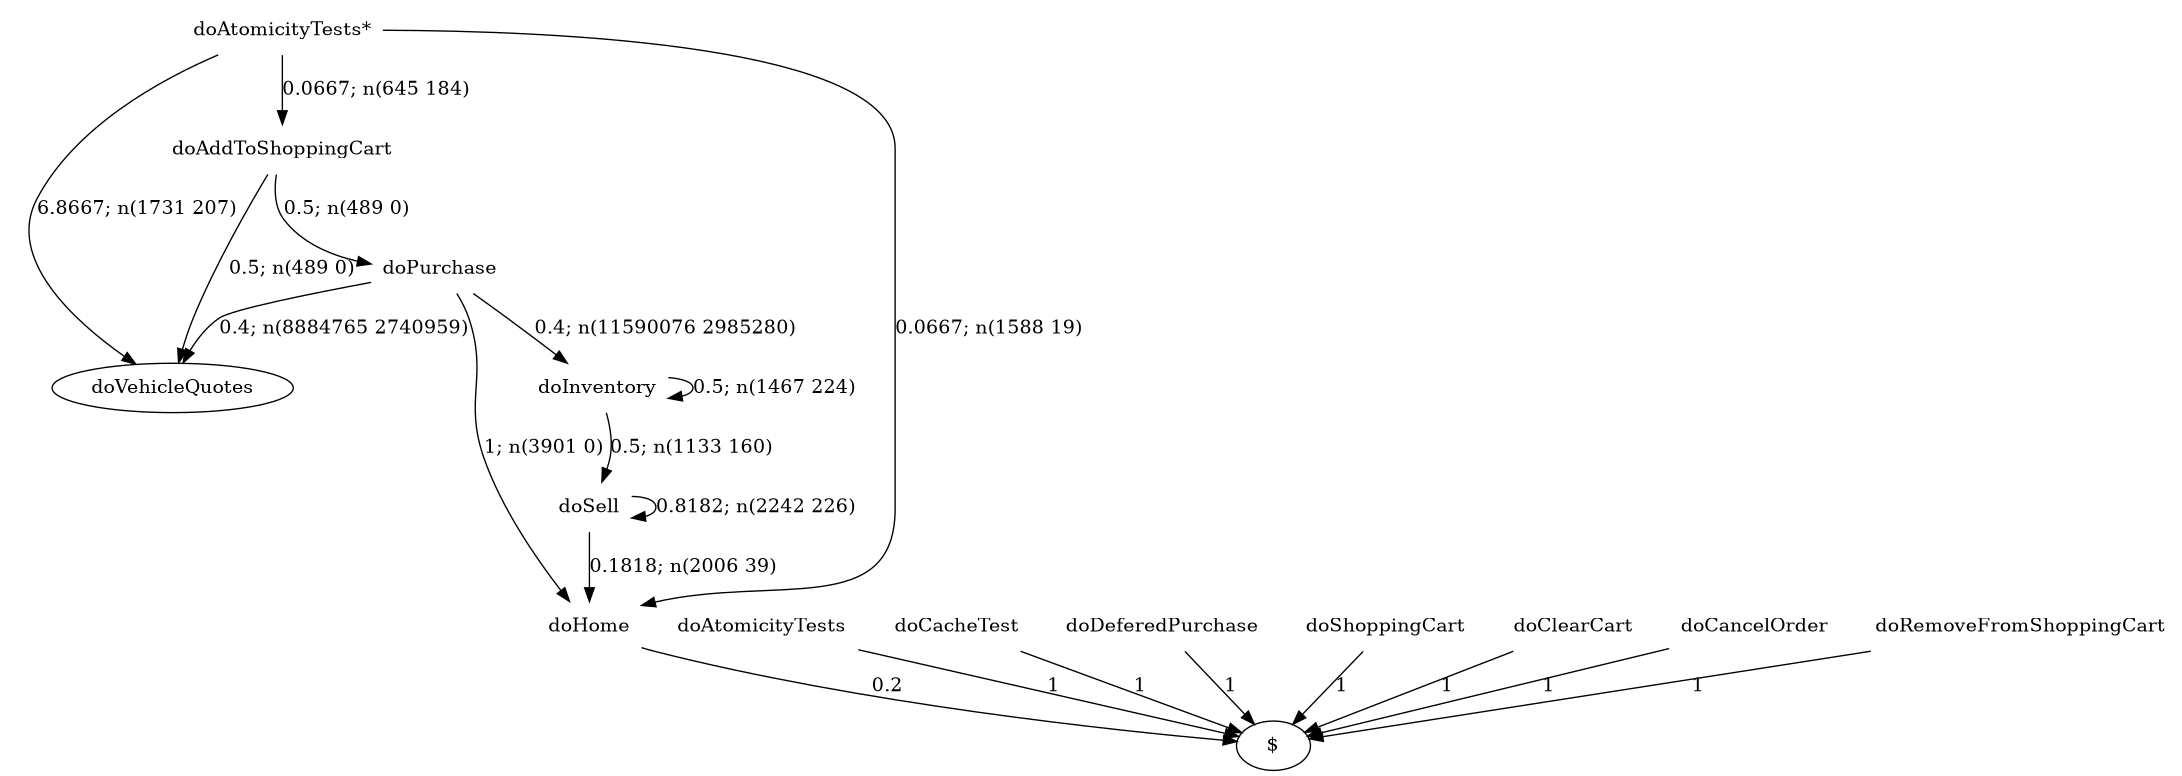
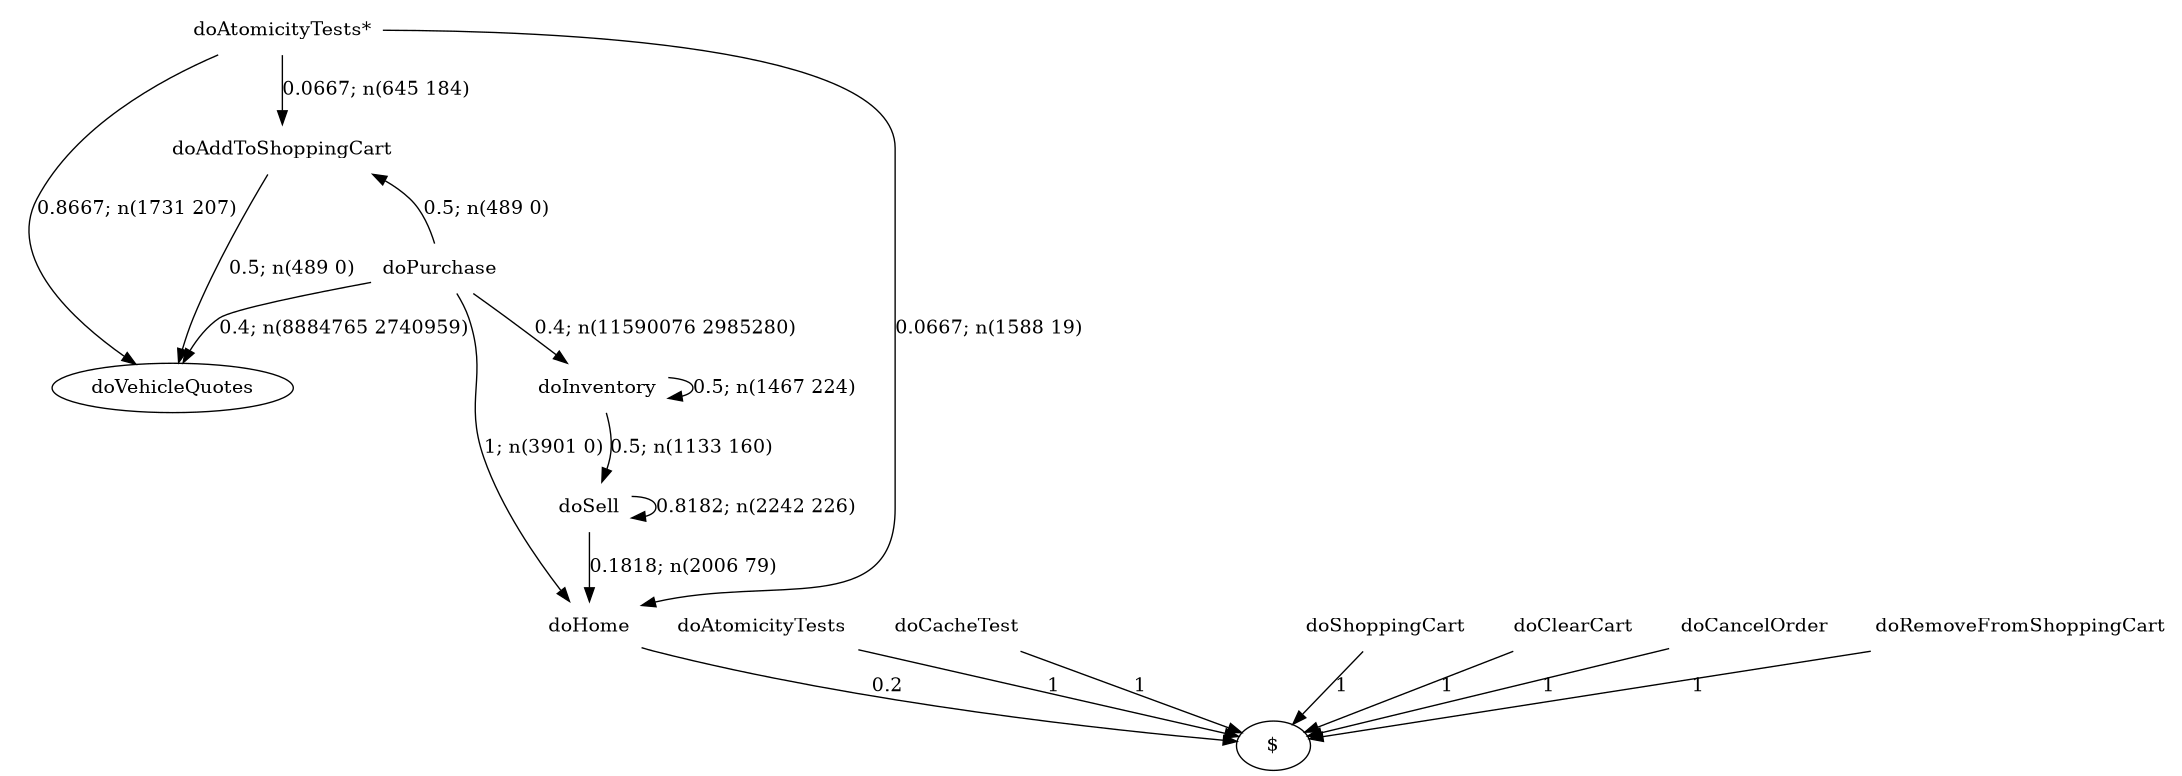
(137, 209) -> (137, 209)
(298, 234) -> (417, 207)
(683, 567) -> (683, 567)
(1162, 626) -> none
